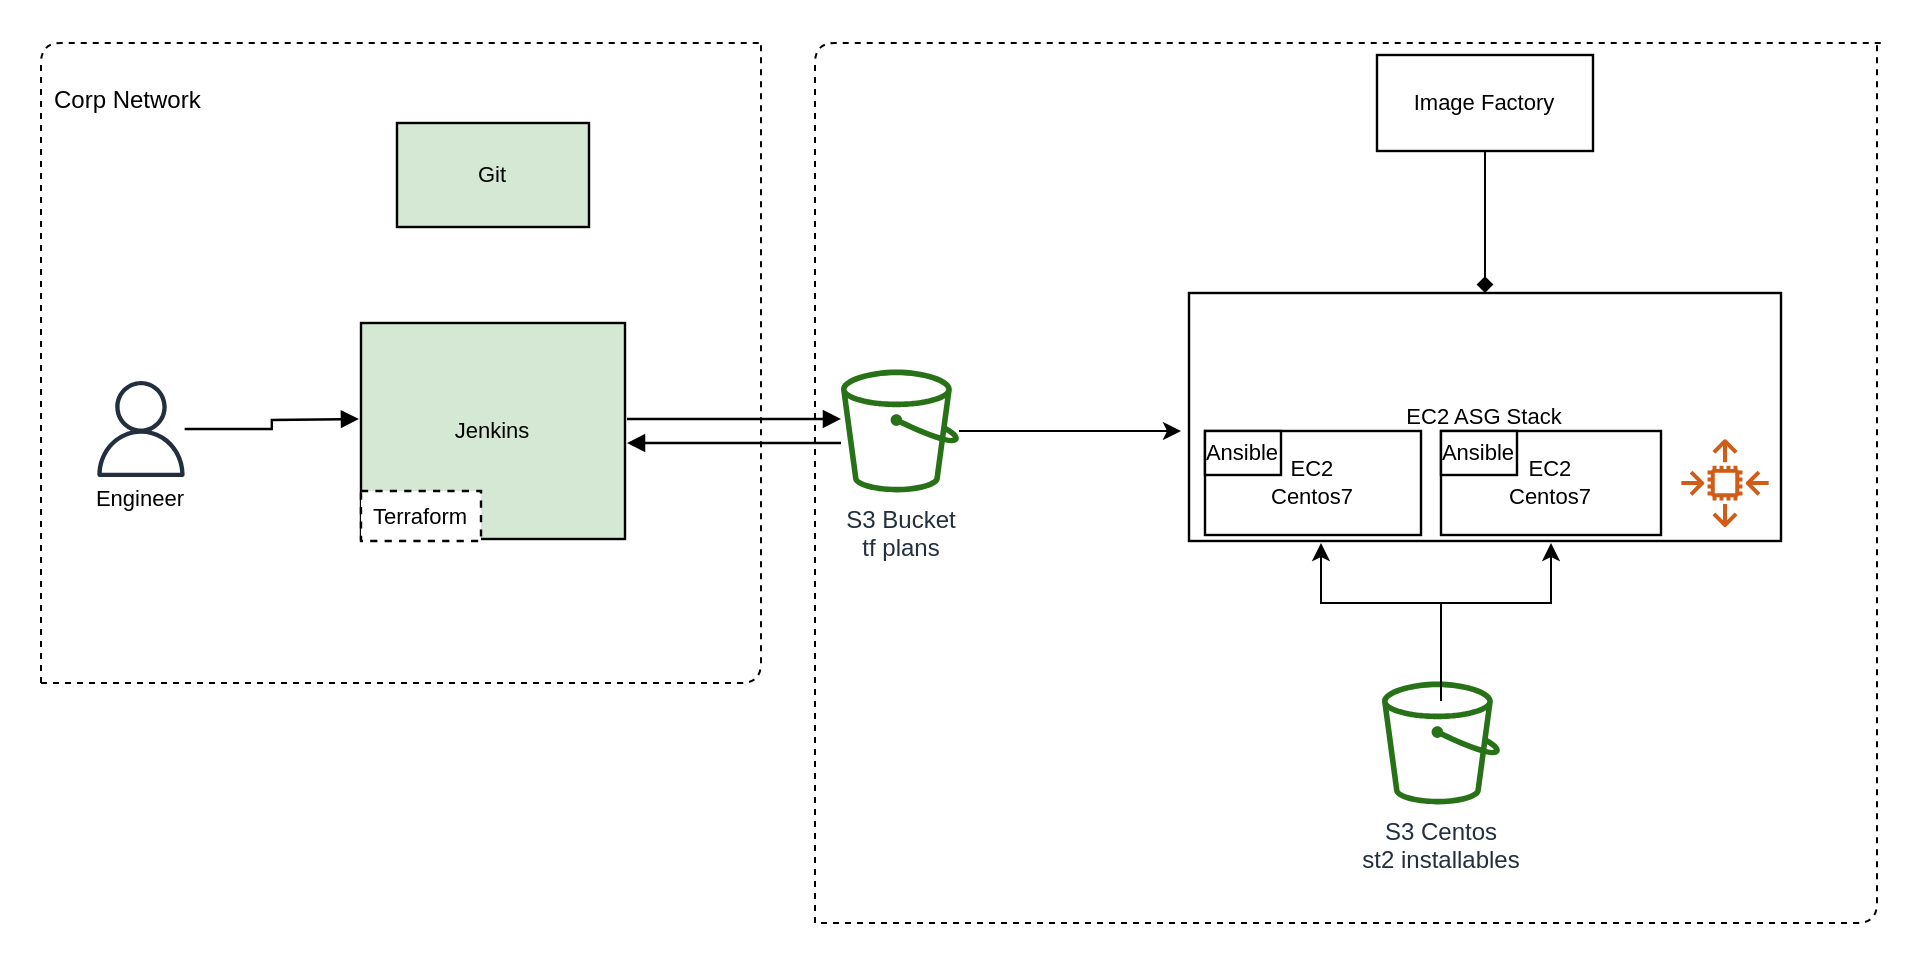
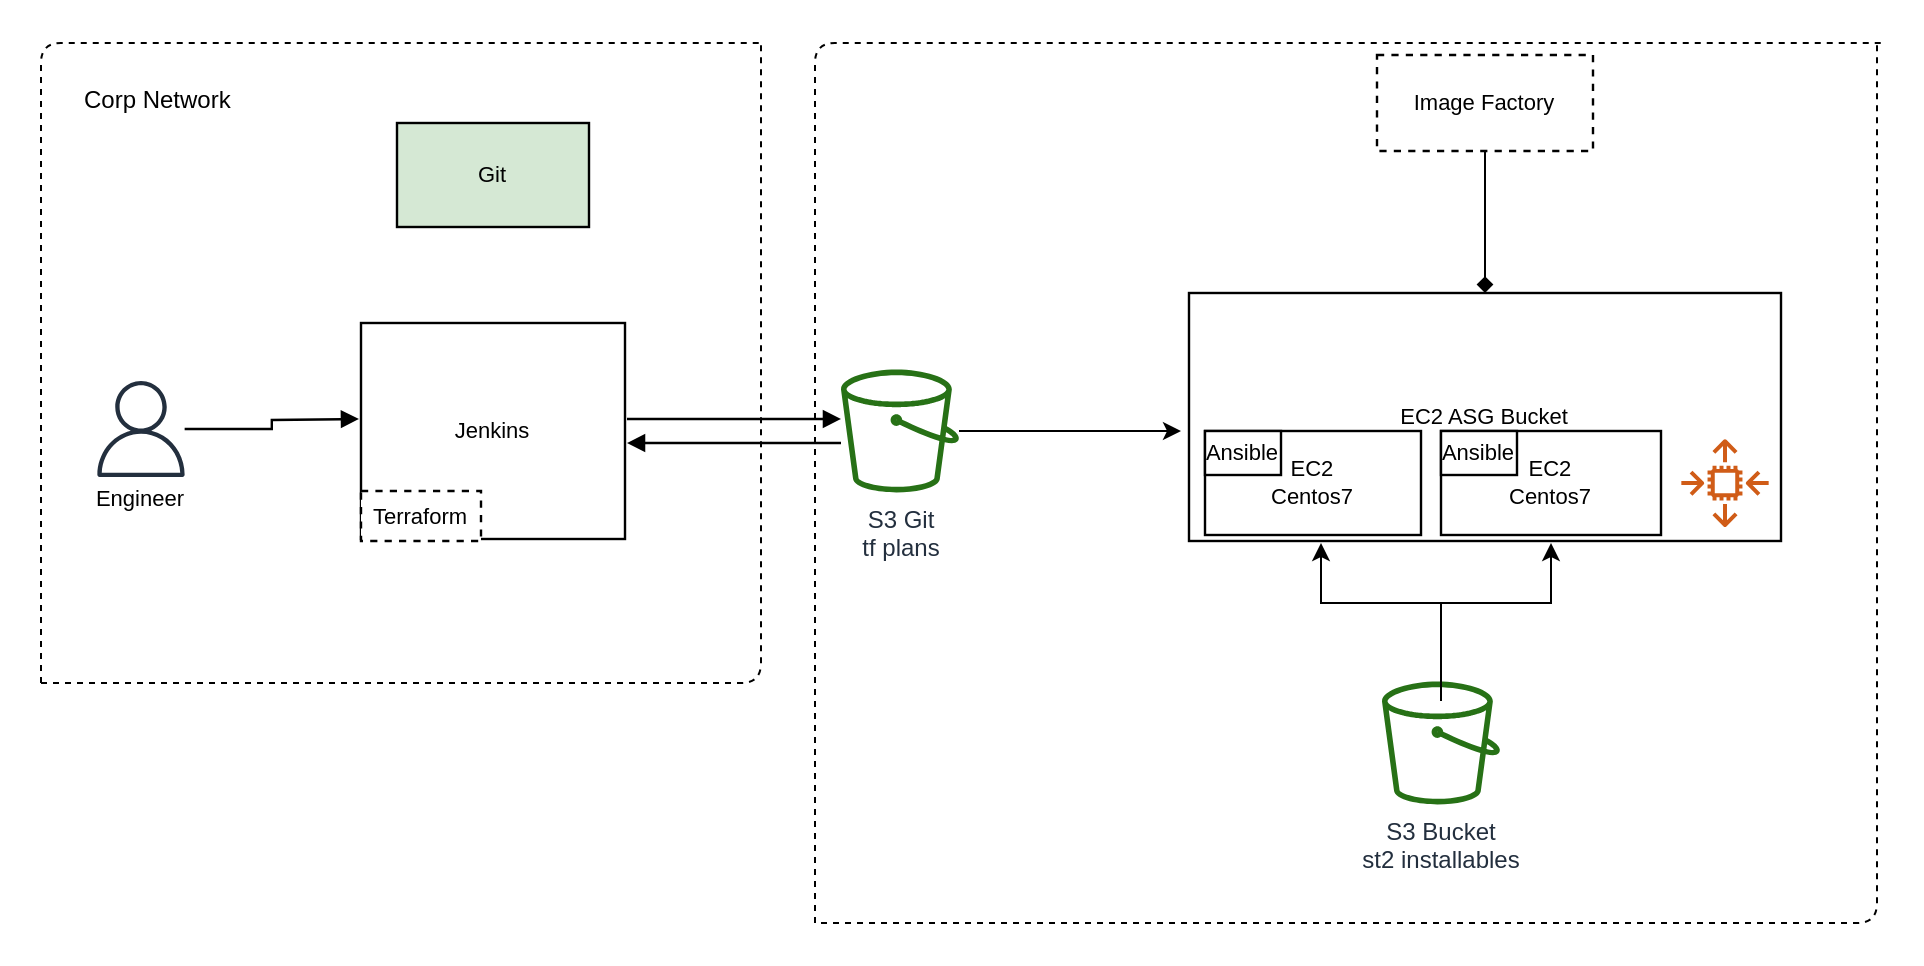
(141, 101) -> (171, 101)
(1485, 103) -> (1485, 103)
(1485, 417) -> (1485, 417)
(493, 431) -> (493, 431)
(902, 536) -> (902, 536)
(1442, 848) -> (1442, 848)
